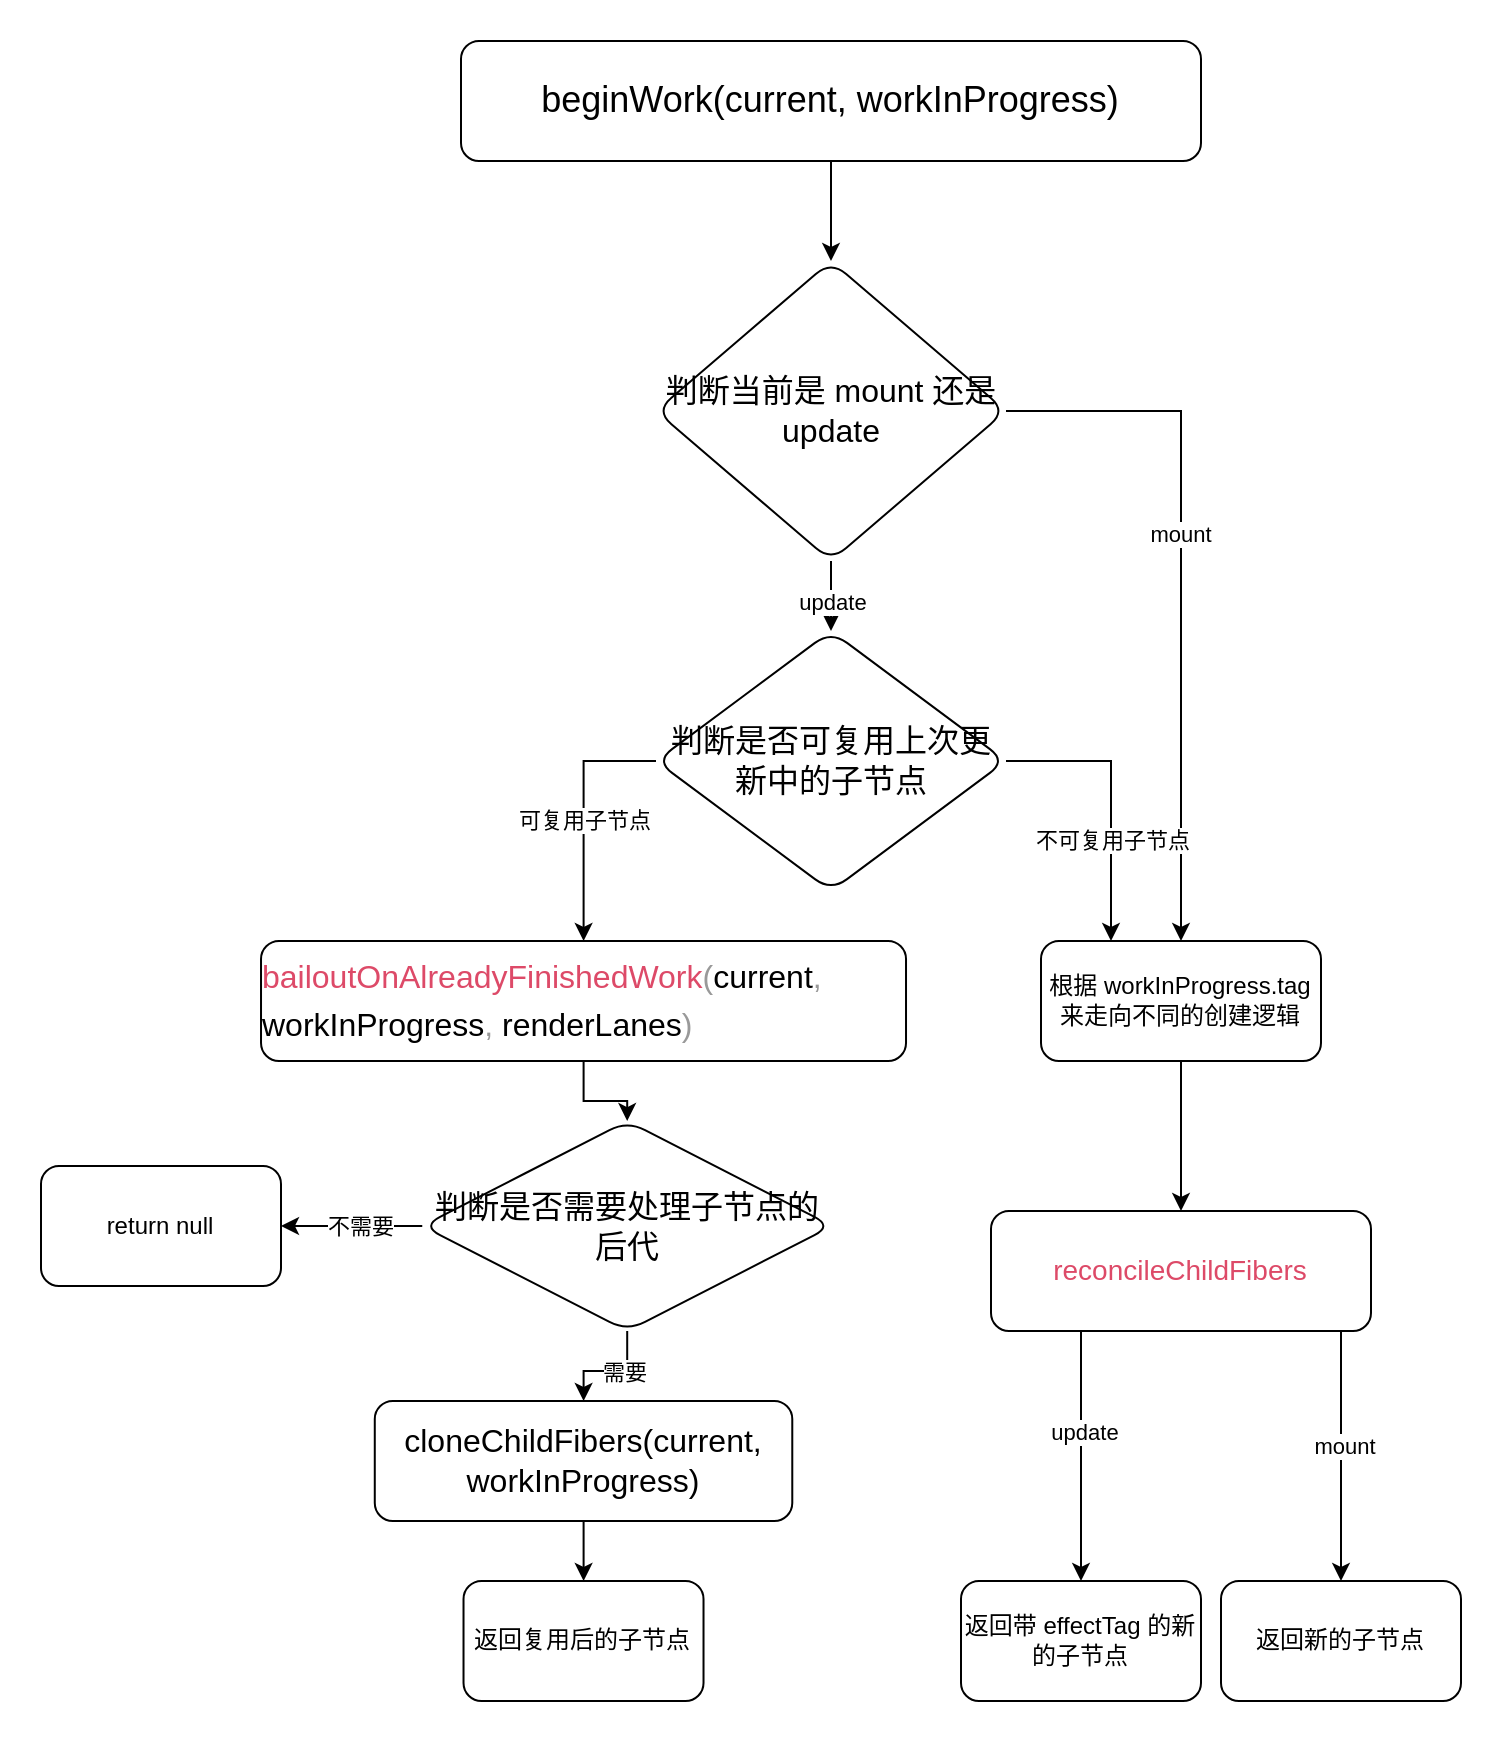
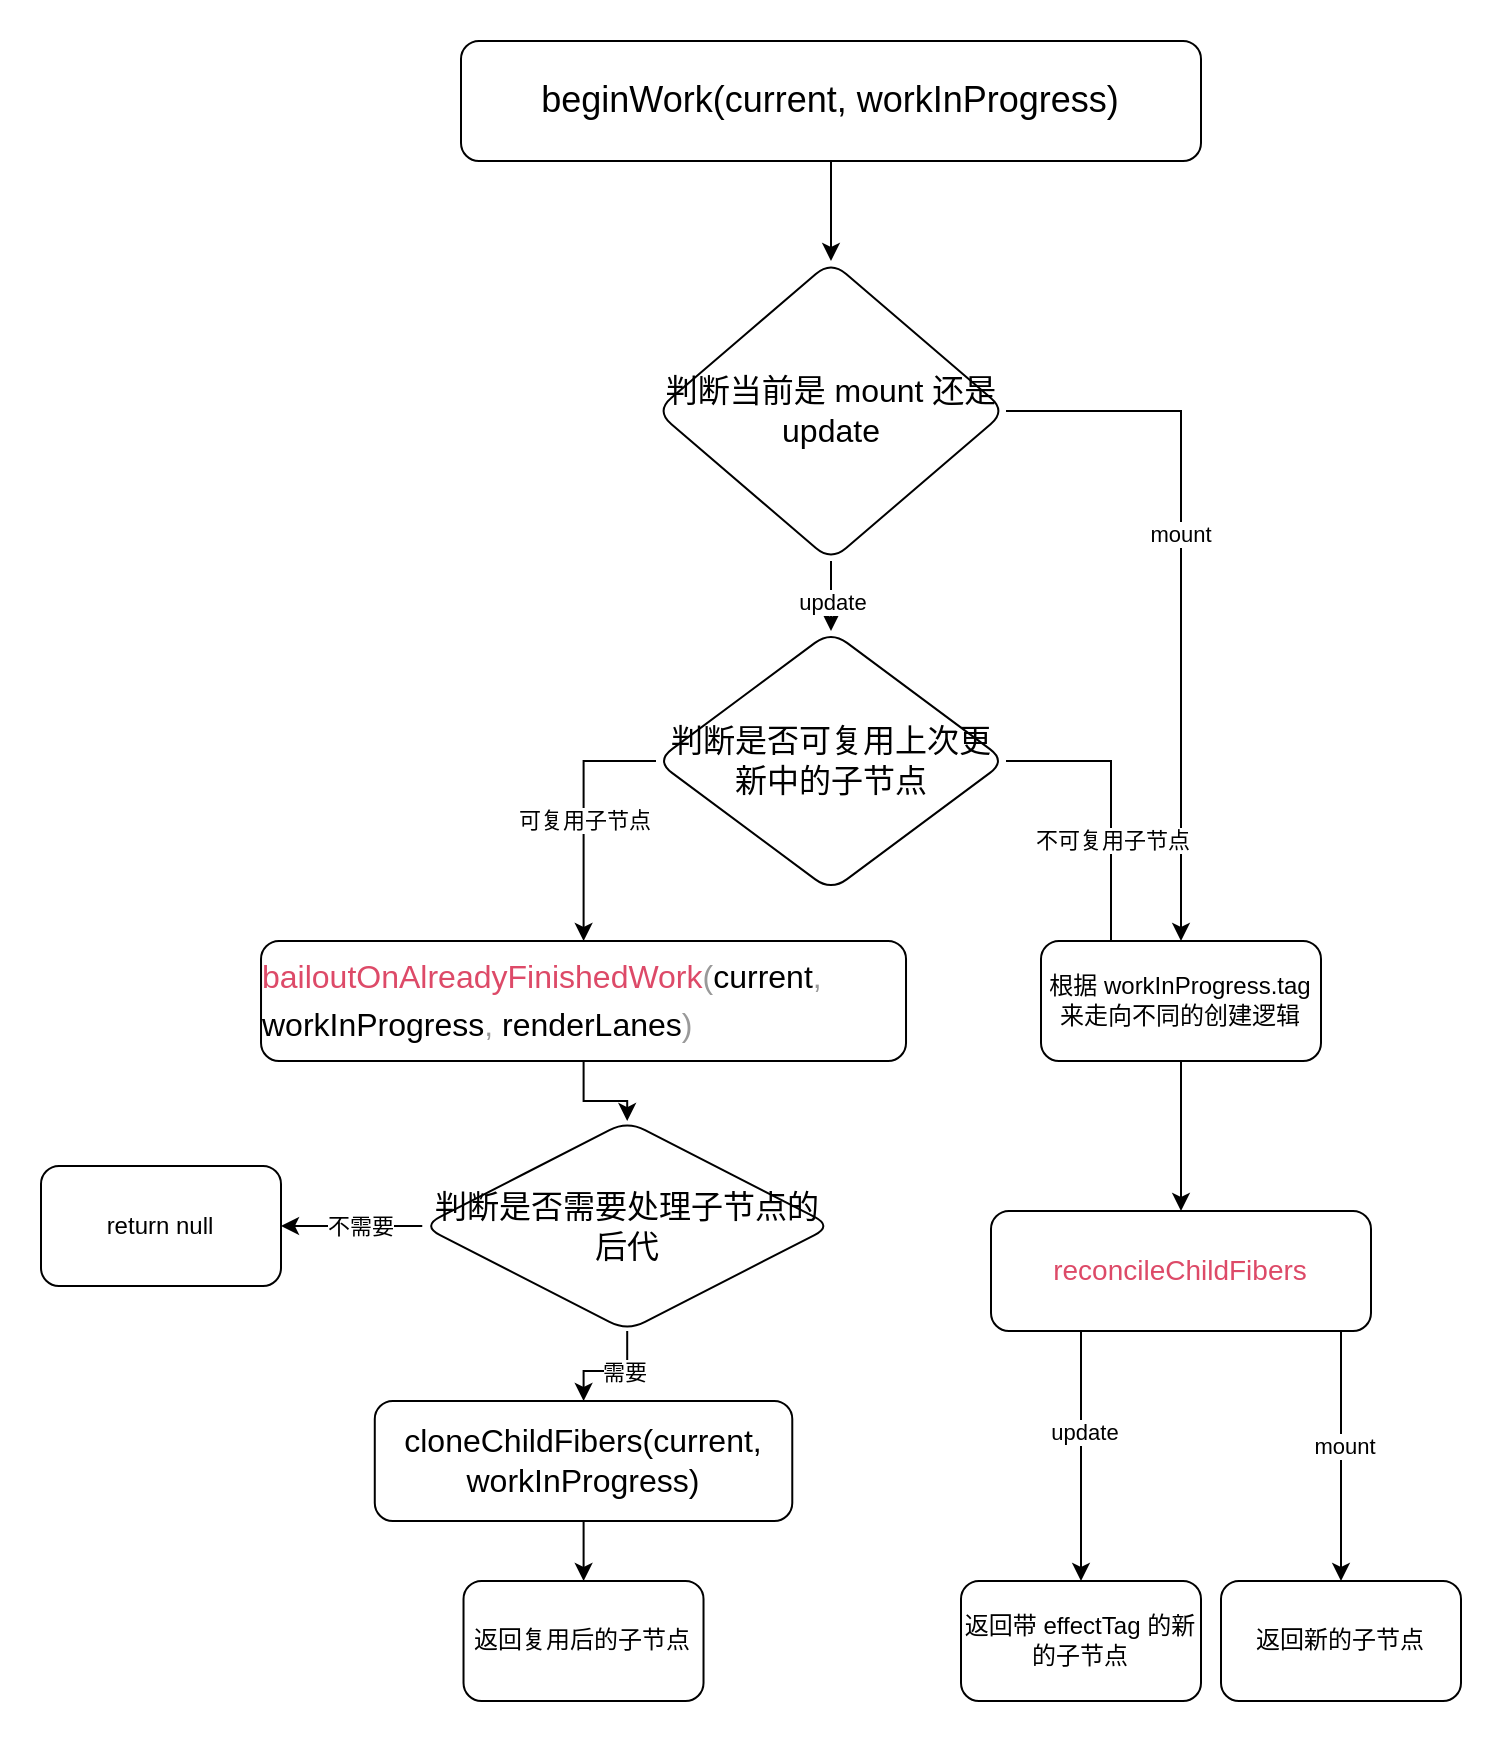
(1111, 926) -> (1111, 931)
